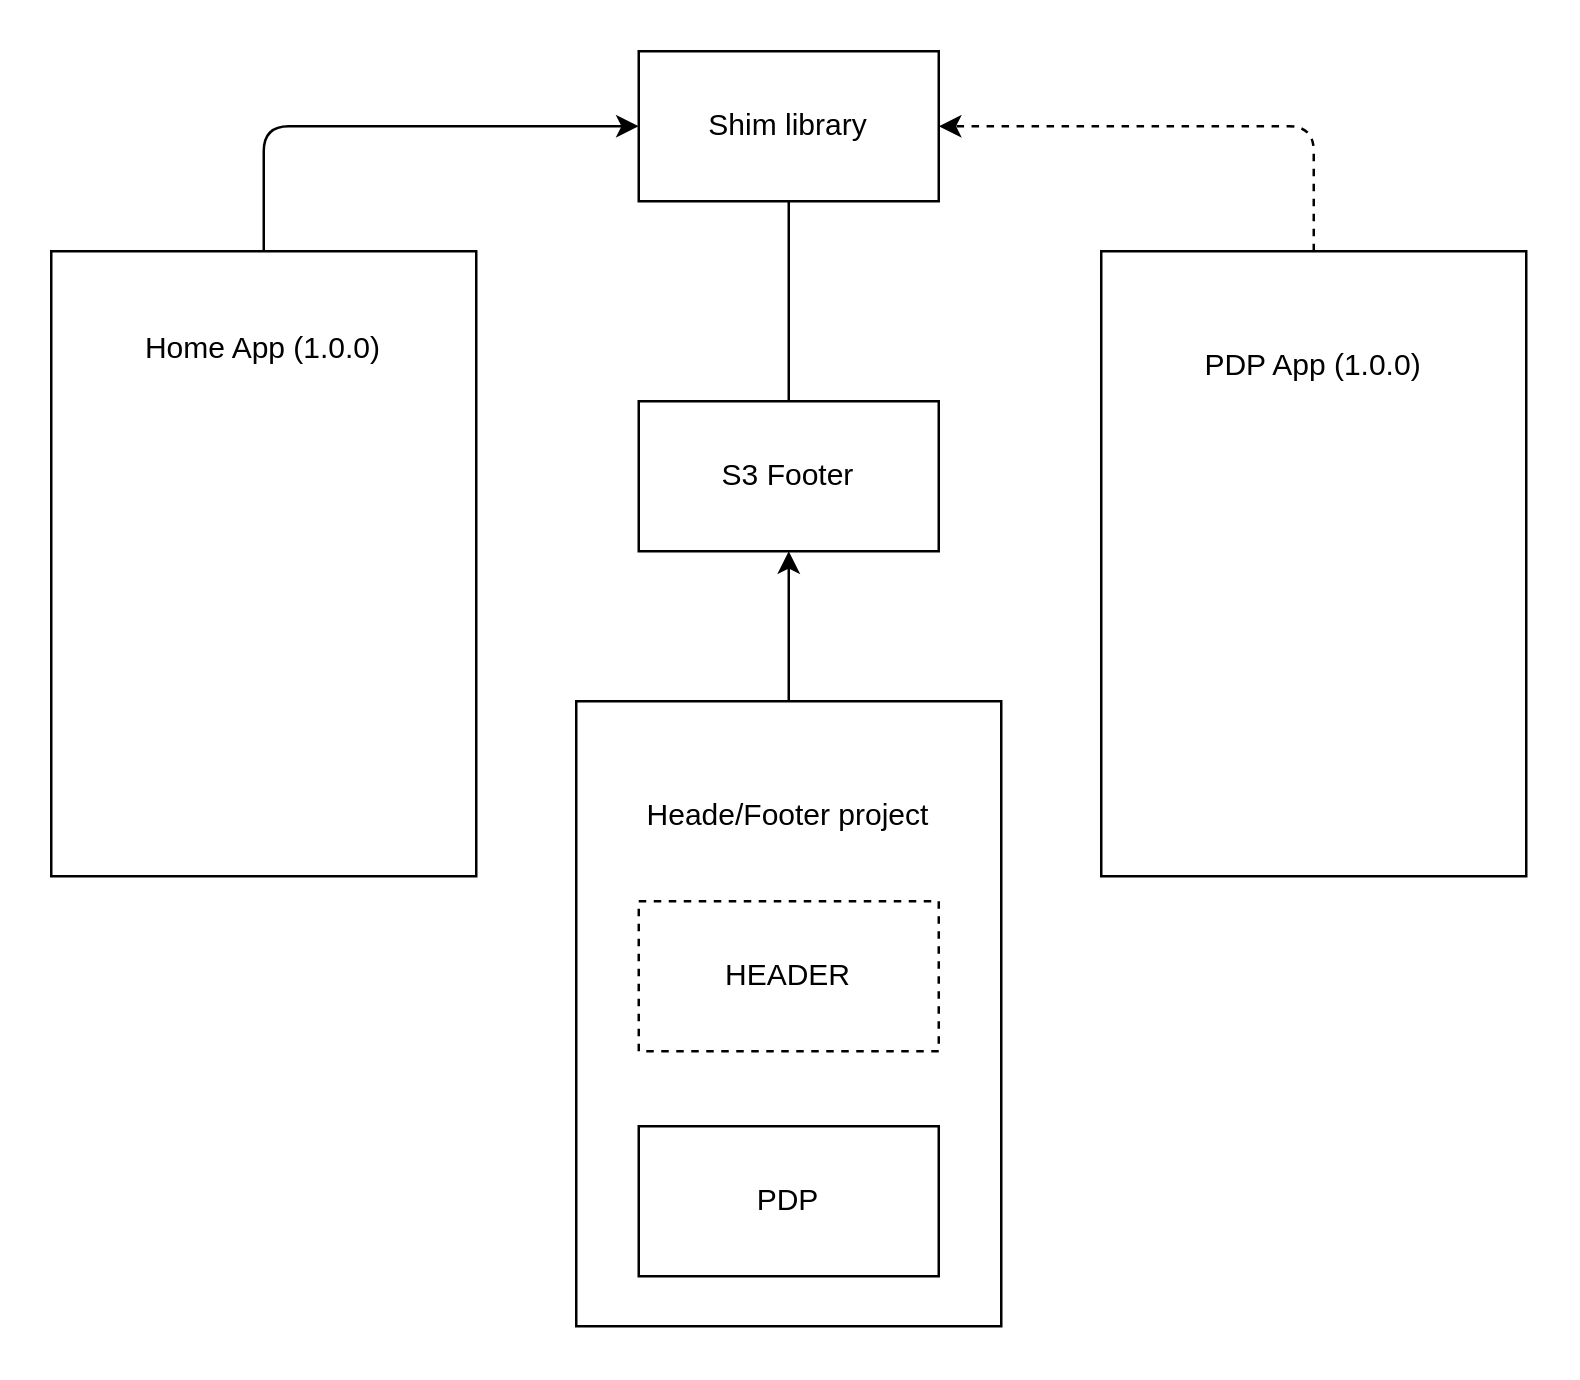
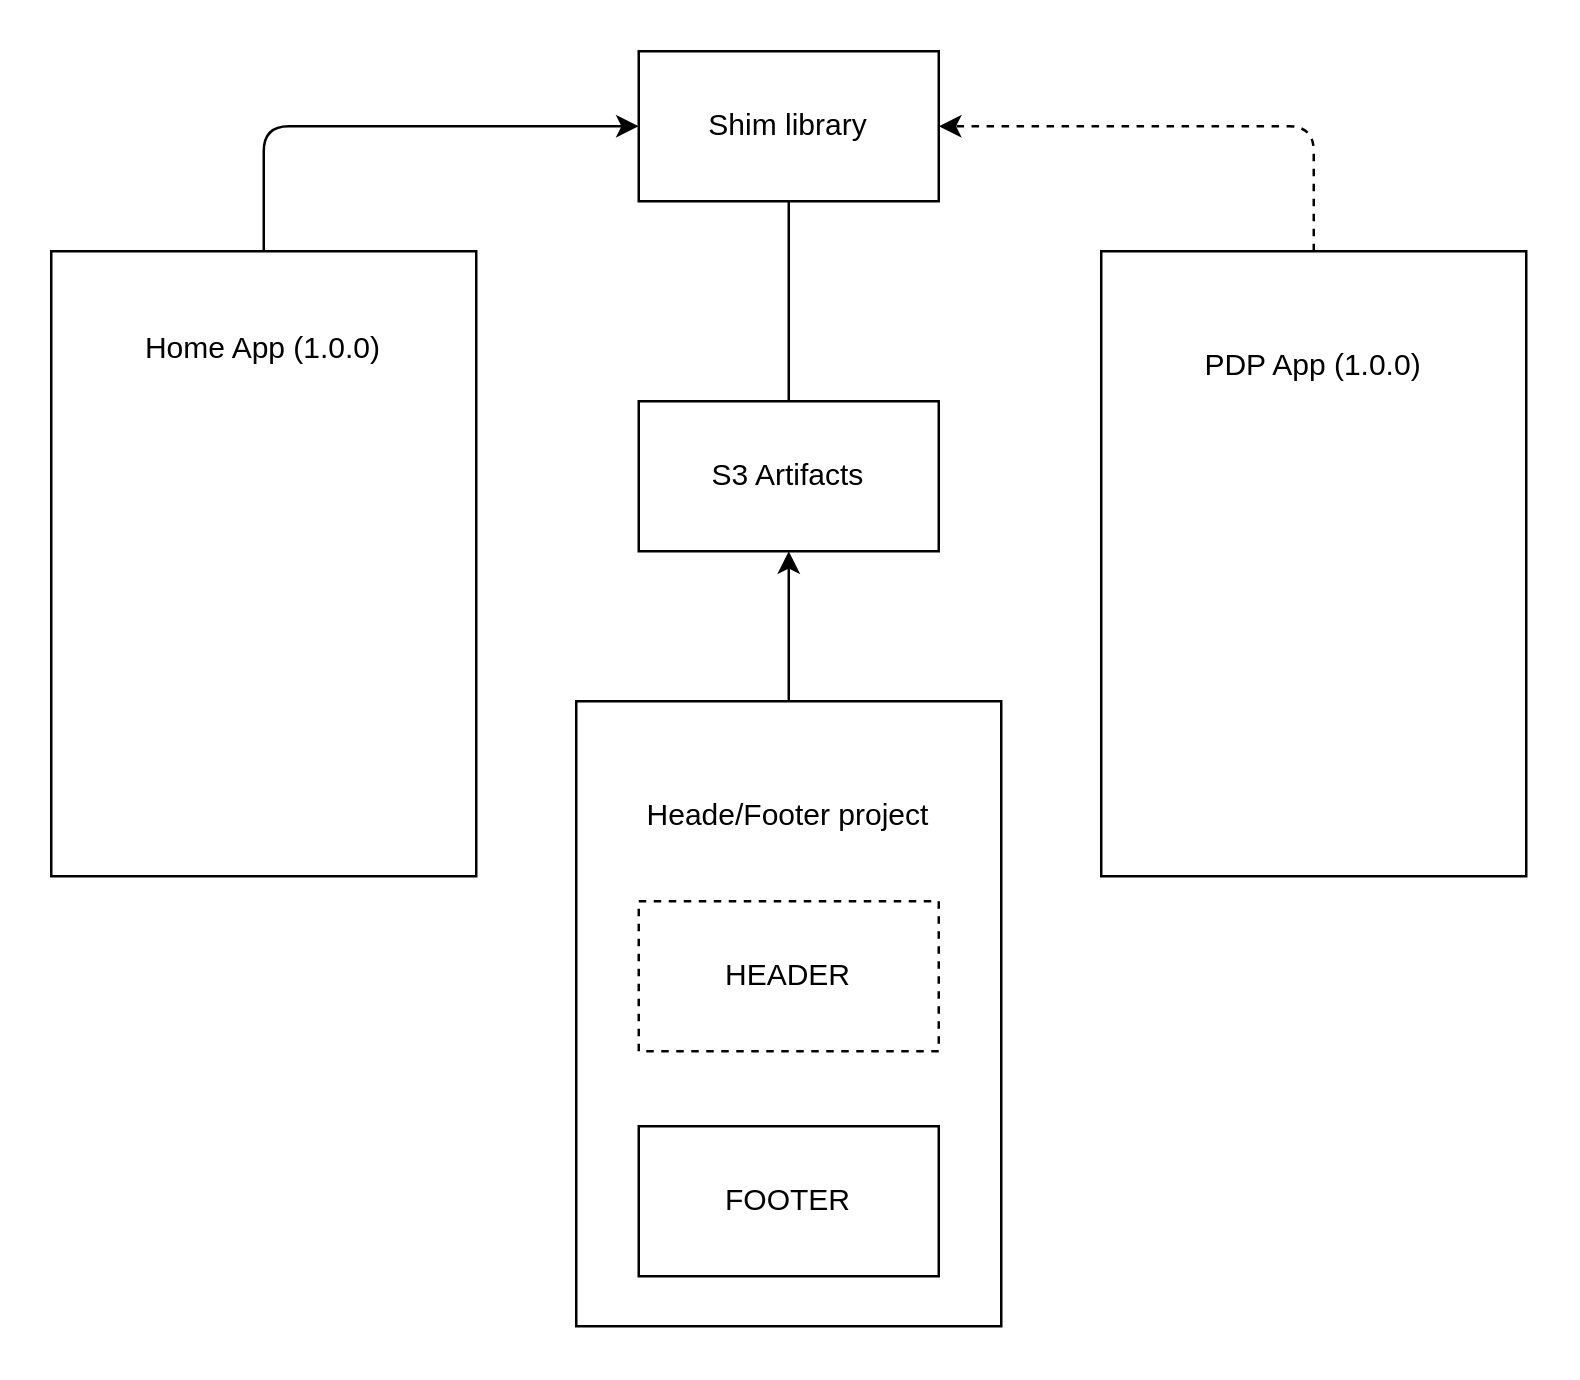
(789, 476) -> (789, 476)
(789, 1201) -> (789, 1201)
